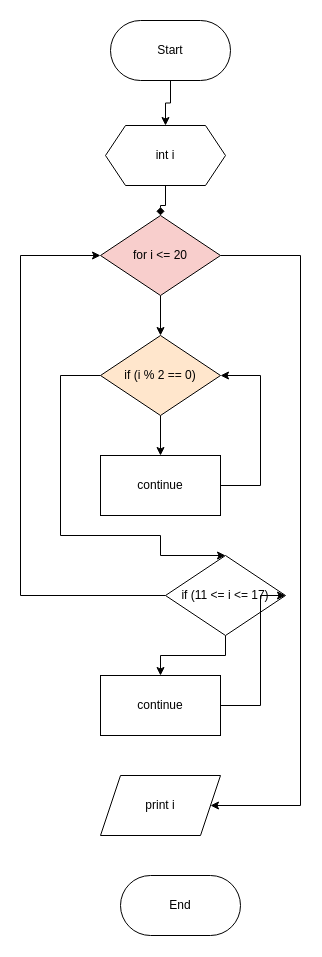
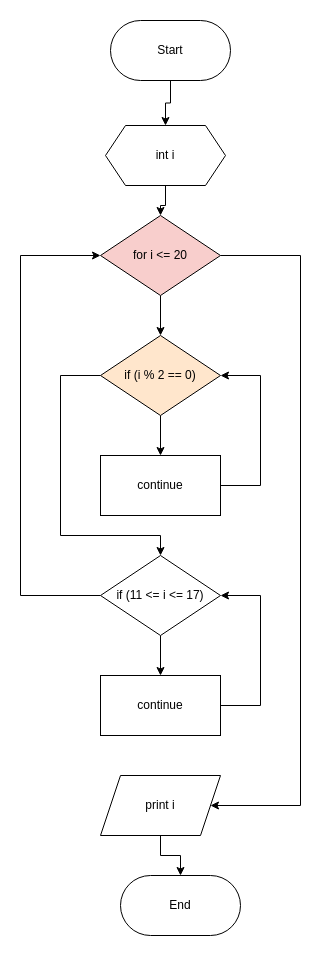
(162, 206) -> (162, 206)
(226, 596) -> (161, 596)
none -> (167, 856)
